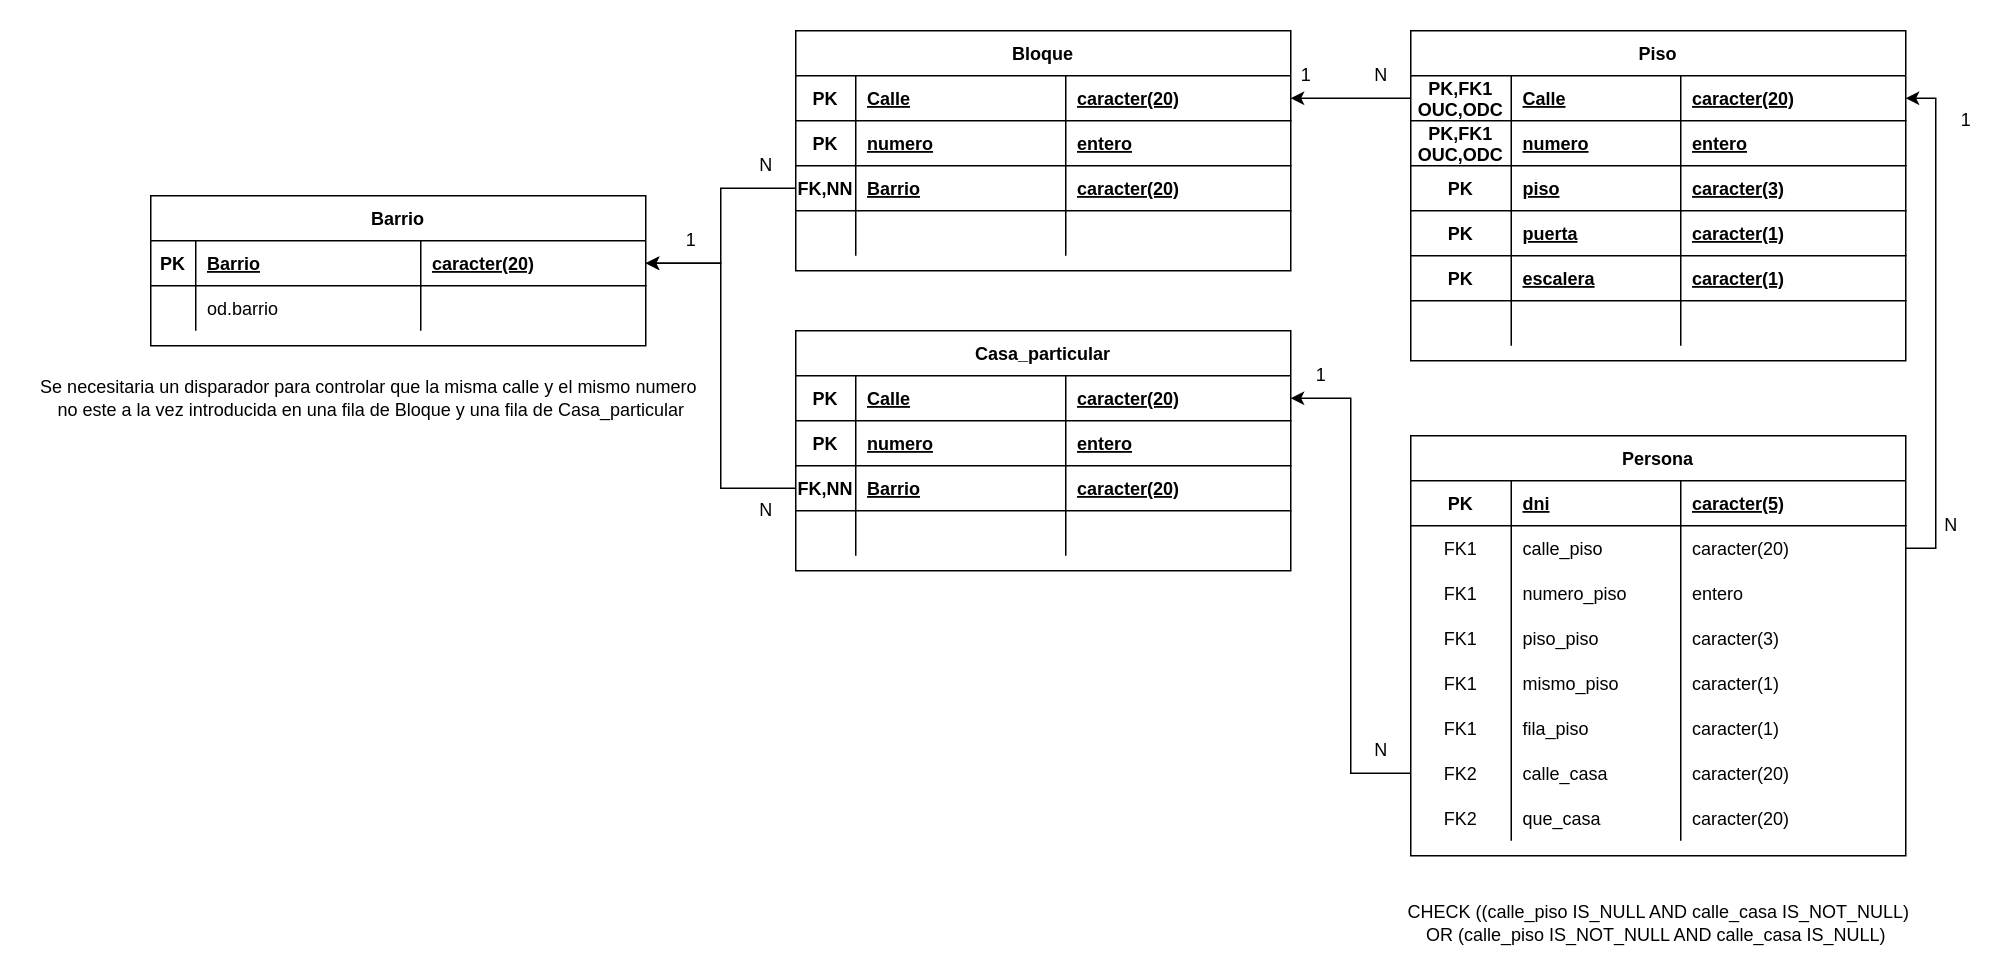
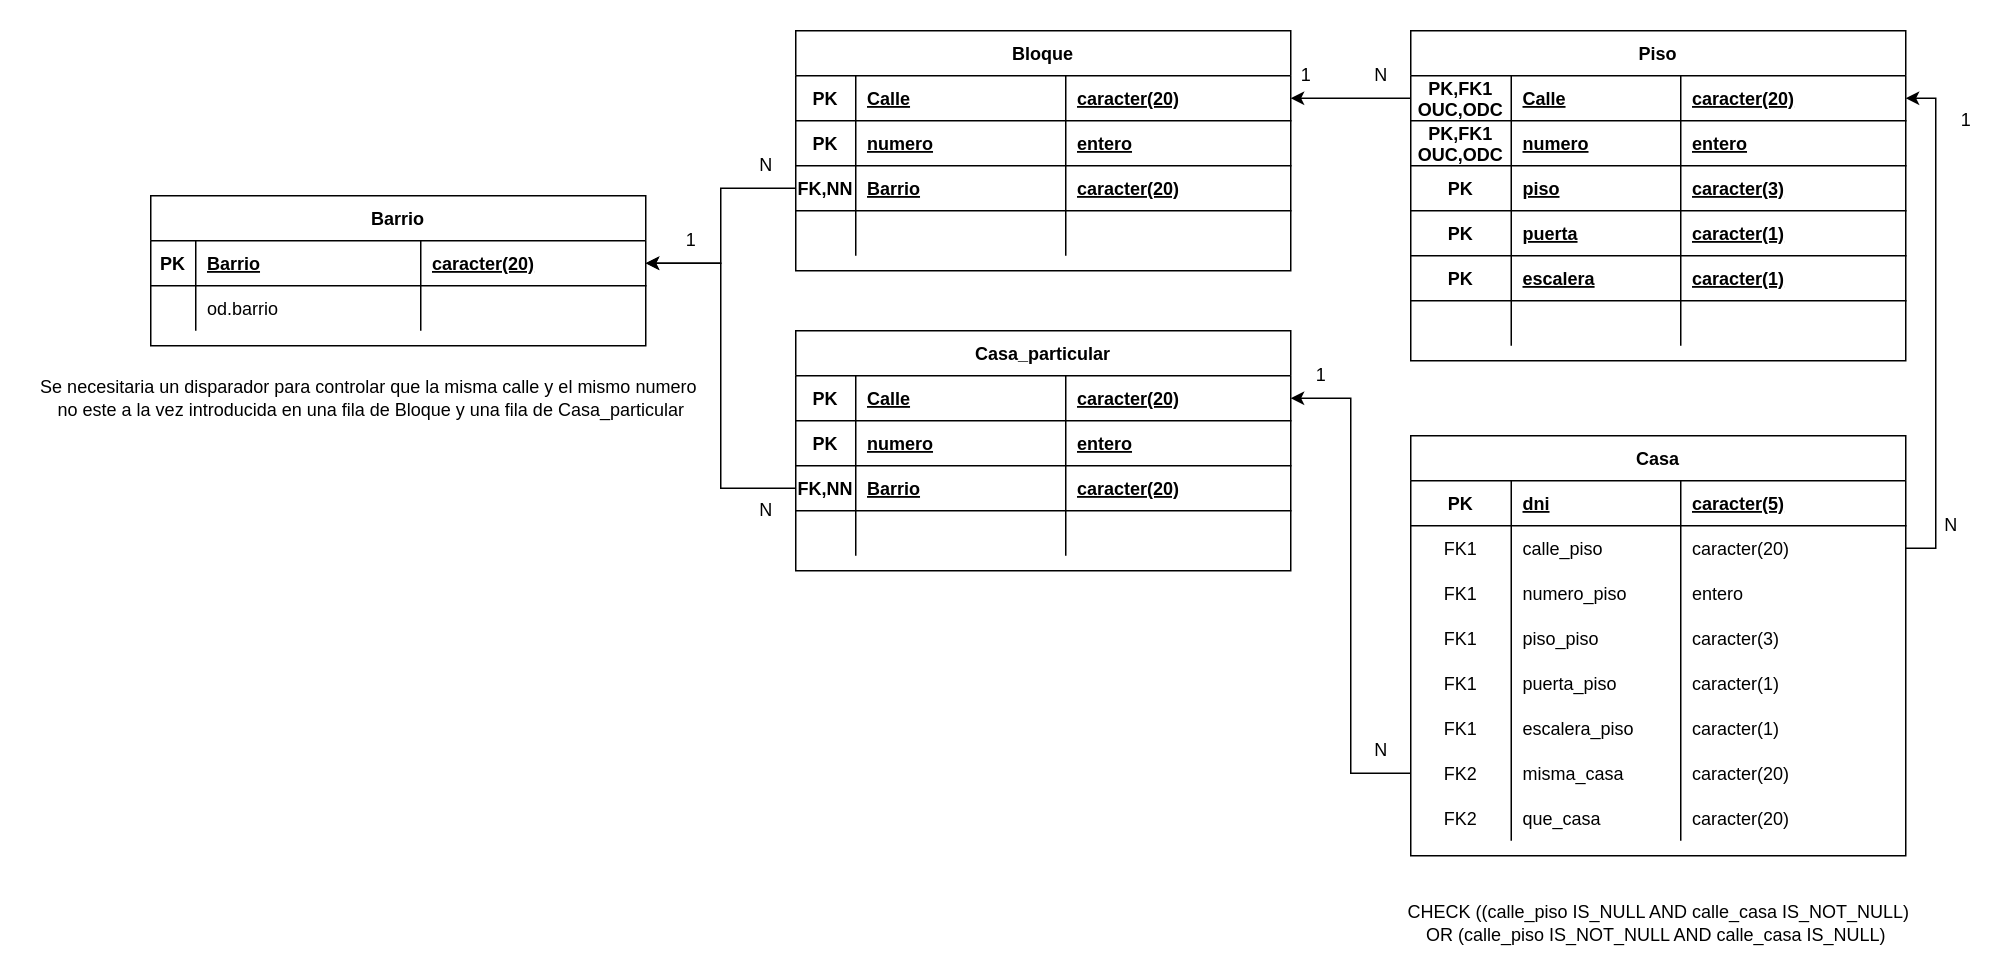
(1658, 459) -> (1658, 459)
(1568, 684) -> (1576, 684)
(1561, 729) -> (1583, 729)
(1568, 774) -> (1571, 774)
